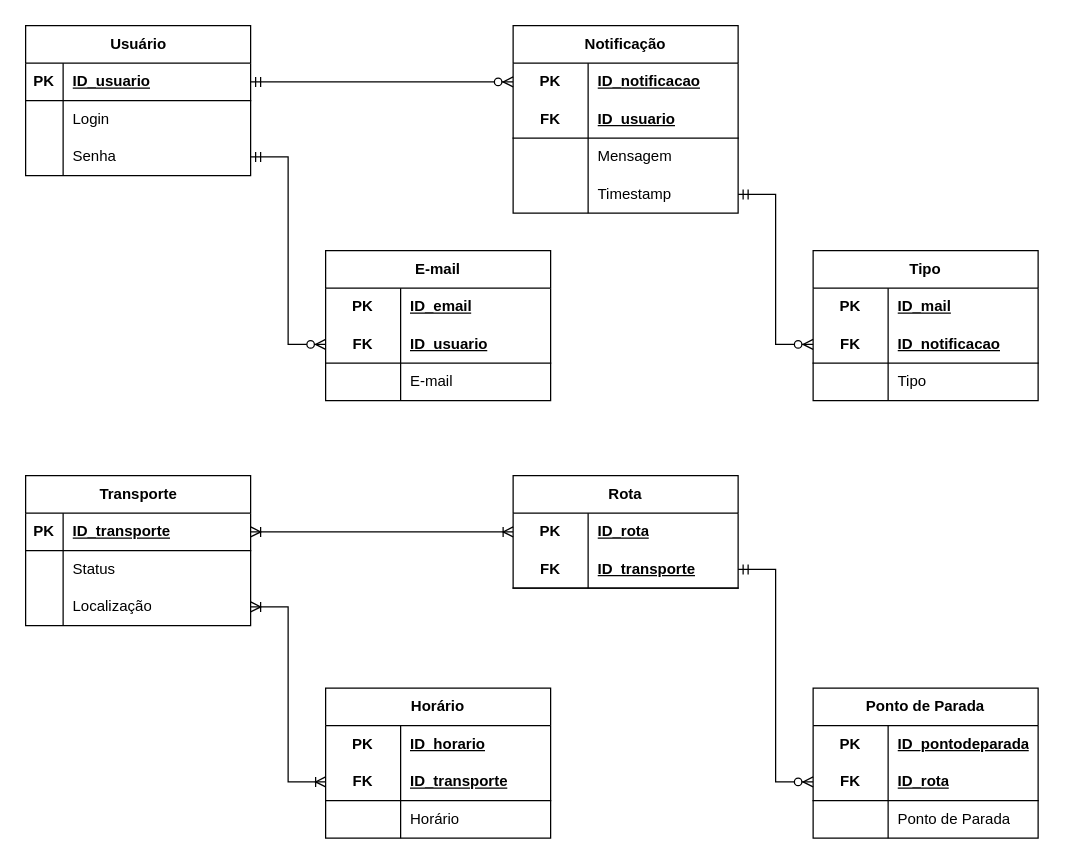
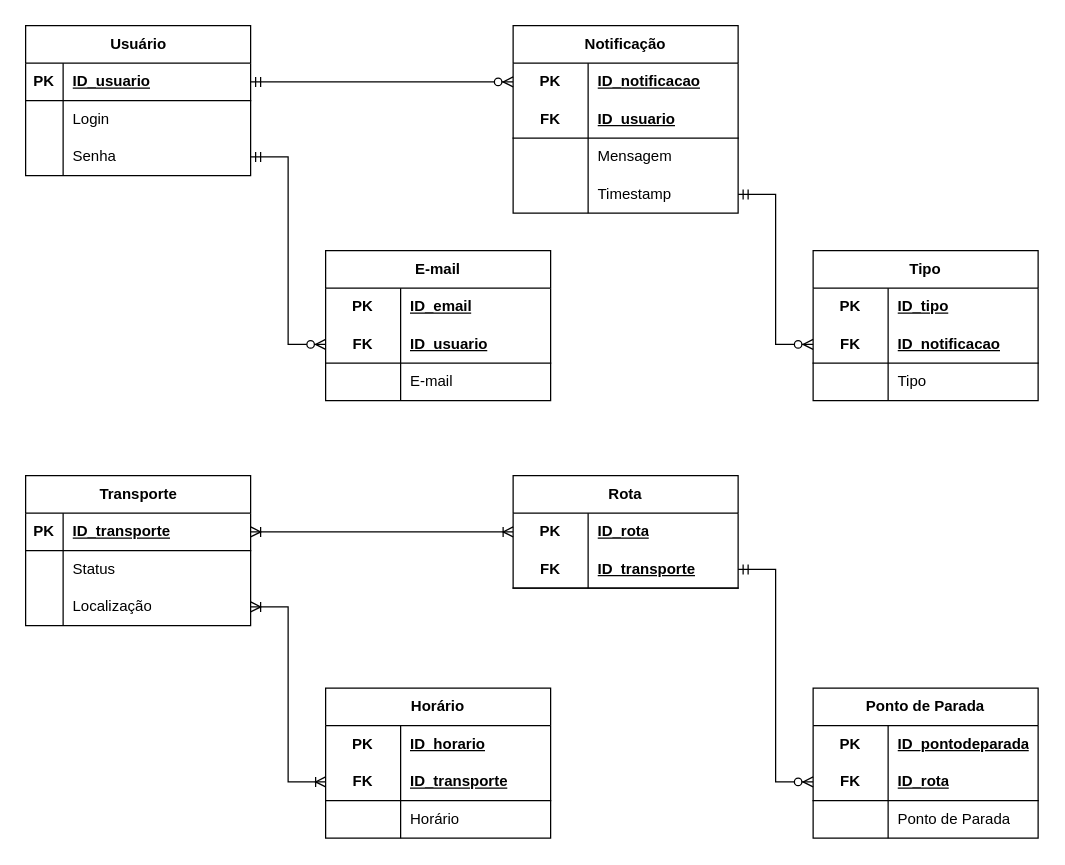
(924, 307) -> (926, 307)
